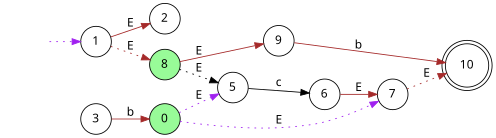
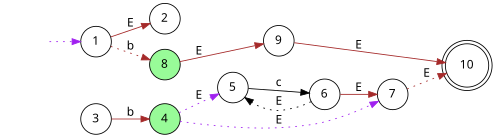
(359, 45) -> (359, 45)
(130, 46) -> (130, 46)
(195, 75) -> (281, 110)
(165, 119) -> (165, 119)
